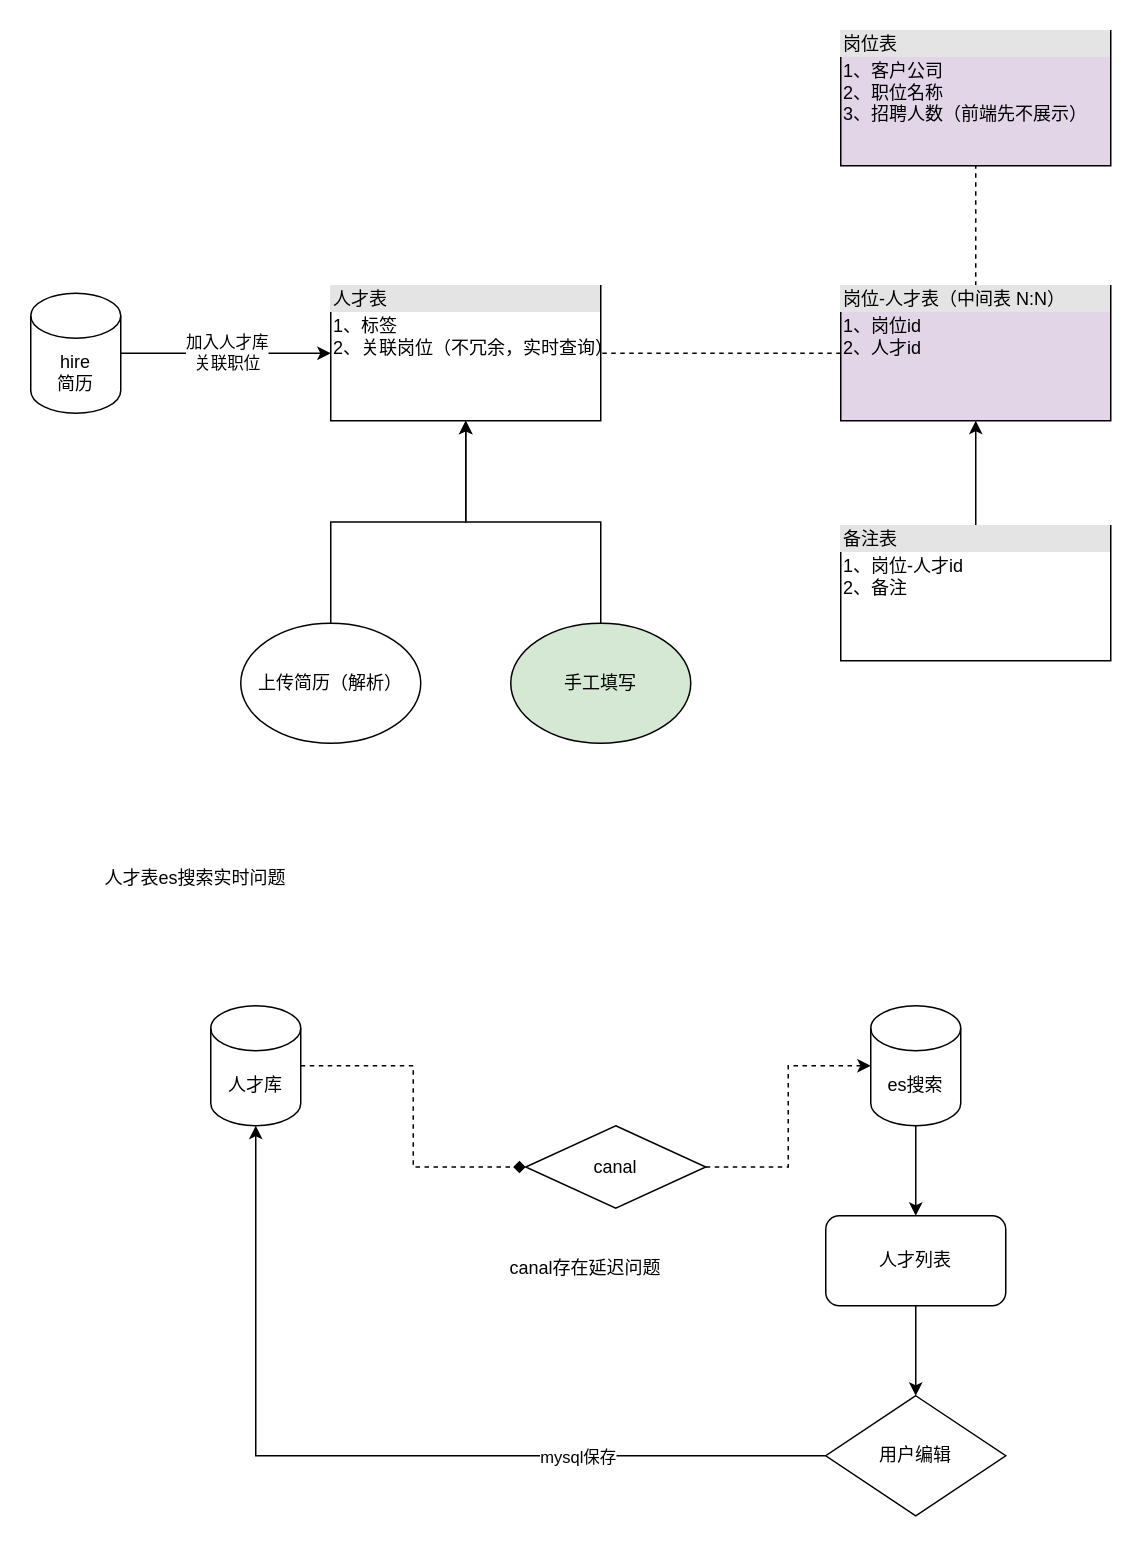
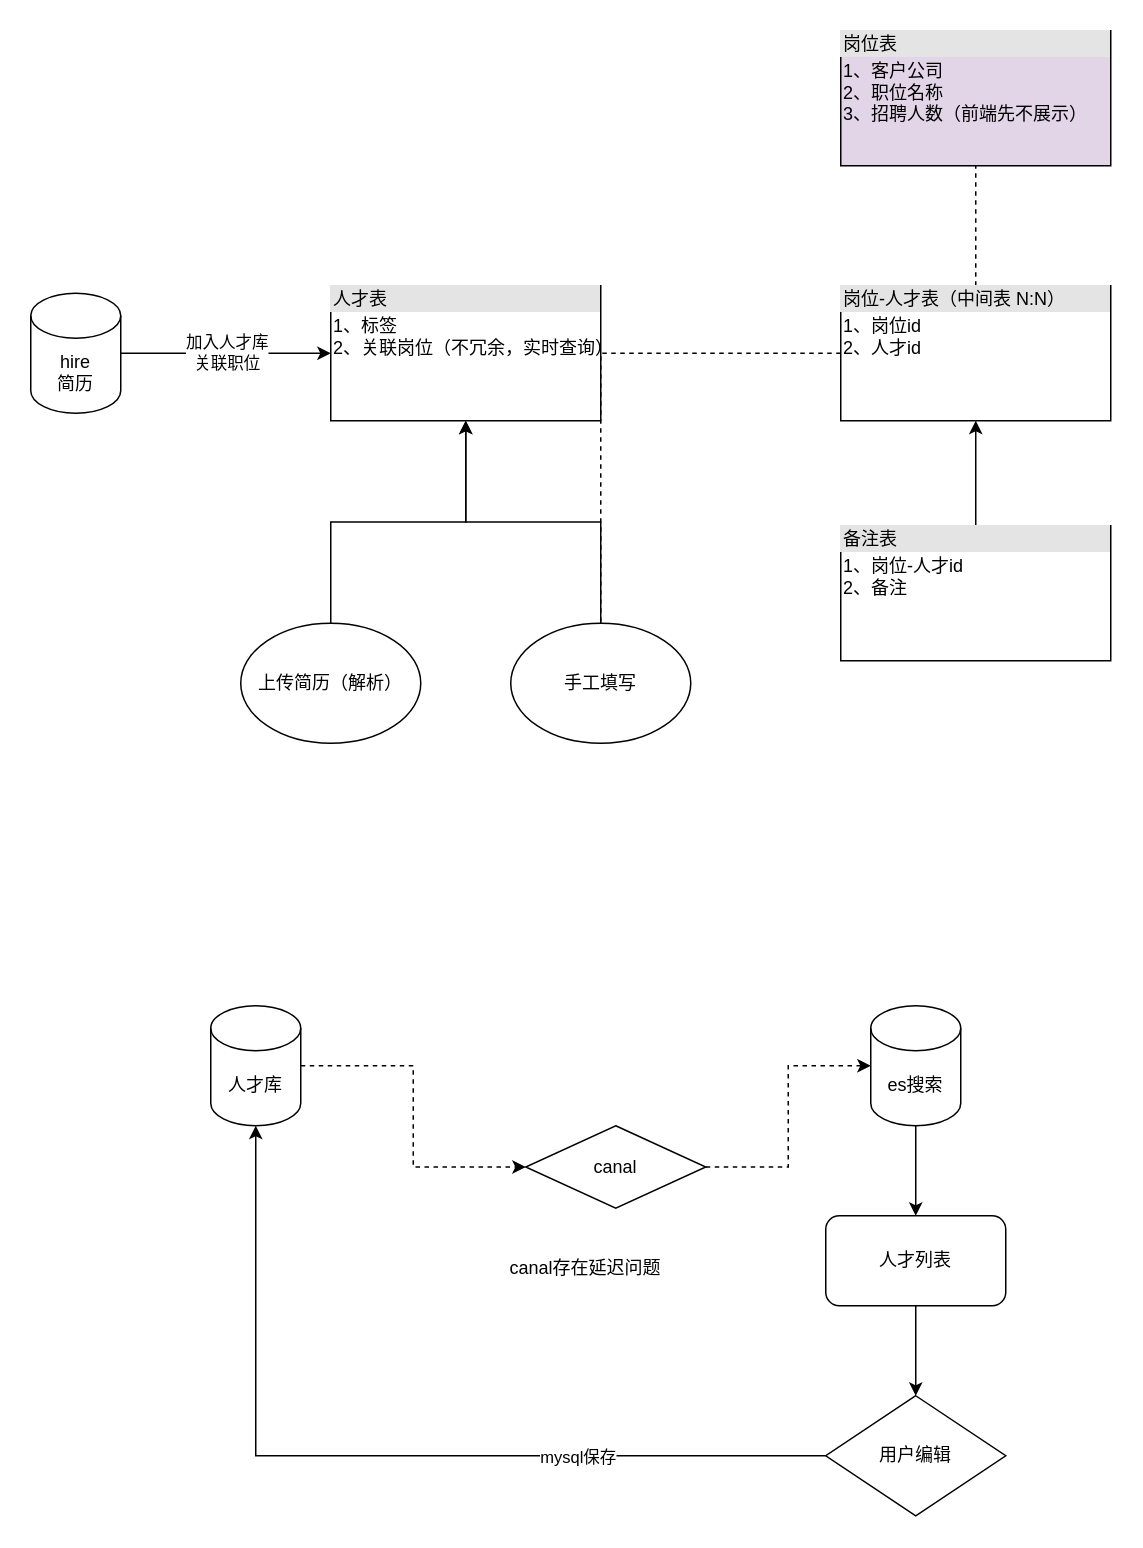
(841, 353) -> (601, 470)
(976, 353) -> (976, 353)
(601, 683) -> (601, 683)
(196, 878) -> none
(513, 1167) -> (514, 1167)
